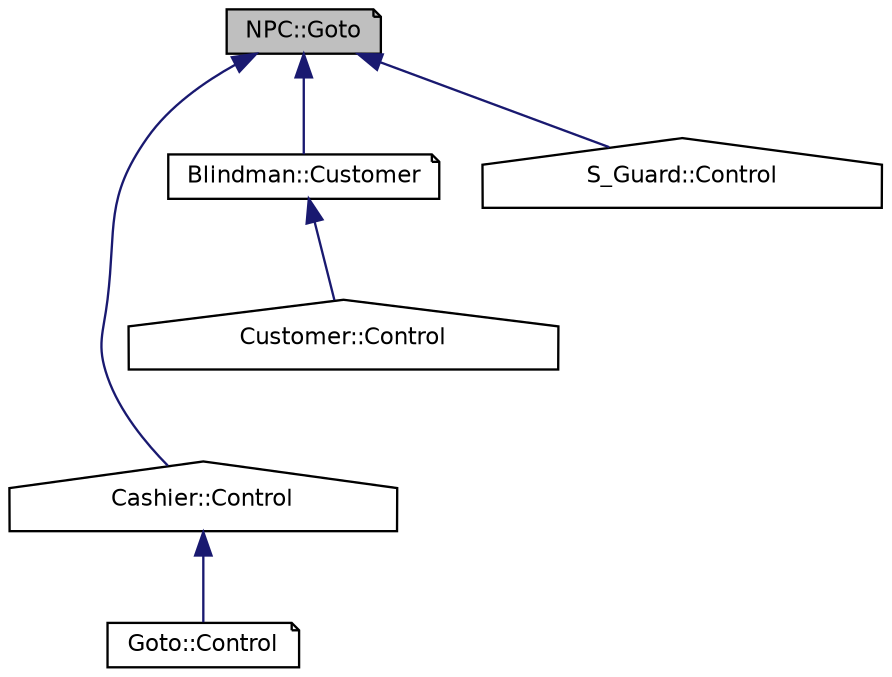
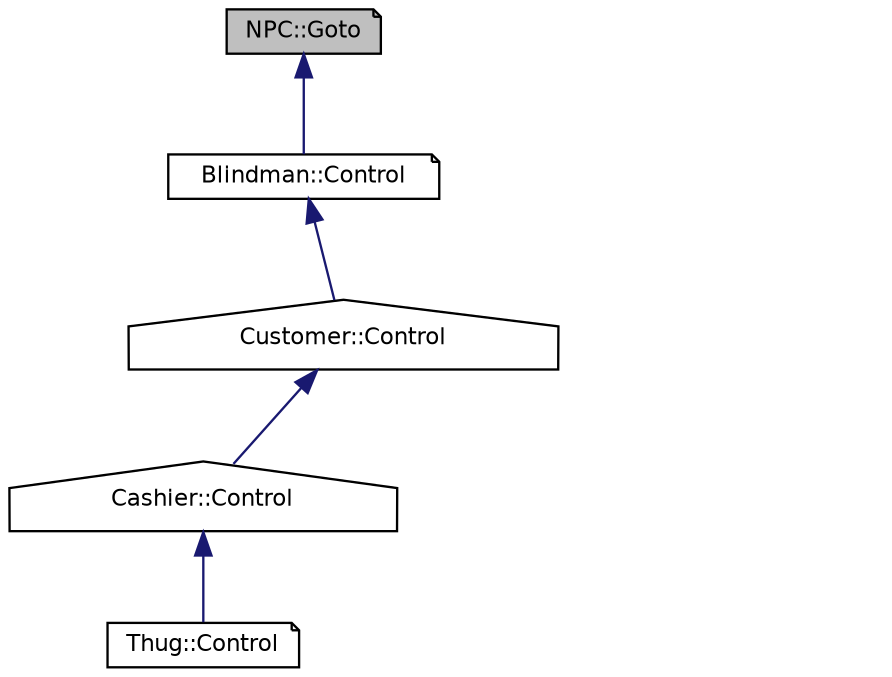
(304, 177) -> (304, 177)
(682, 177) -> none
(112, 250) -> (267, 426)
(203, 645) -> (203, 645)
